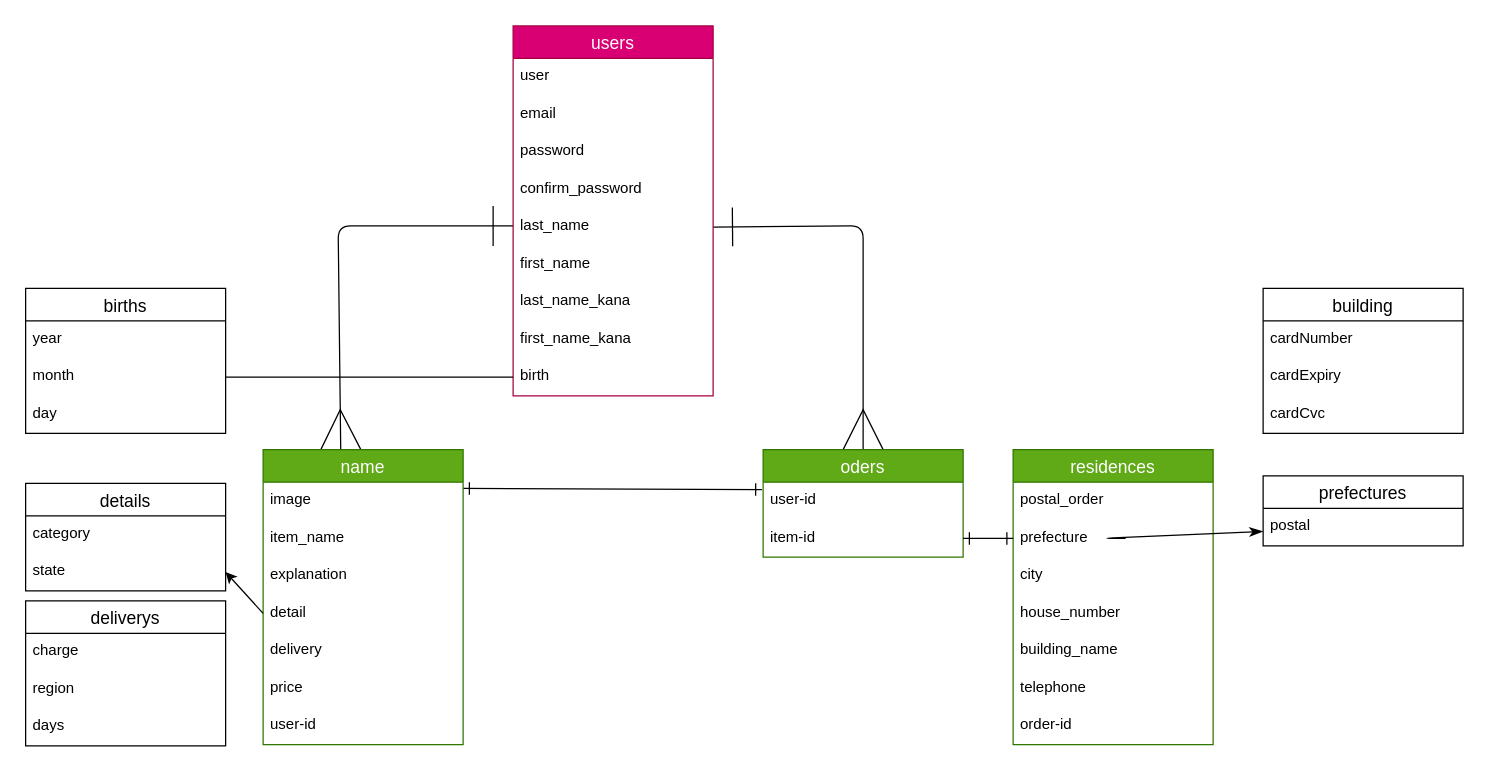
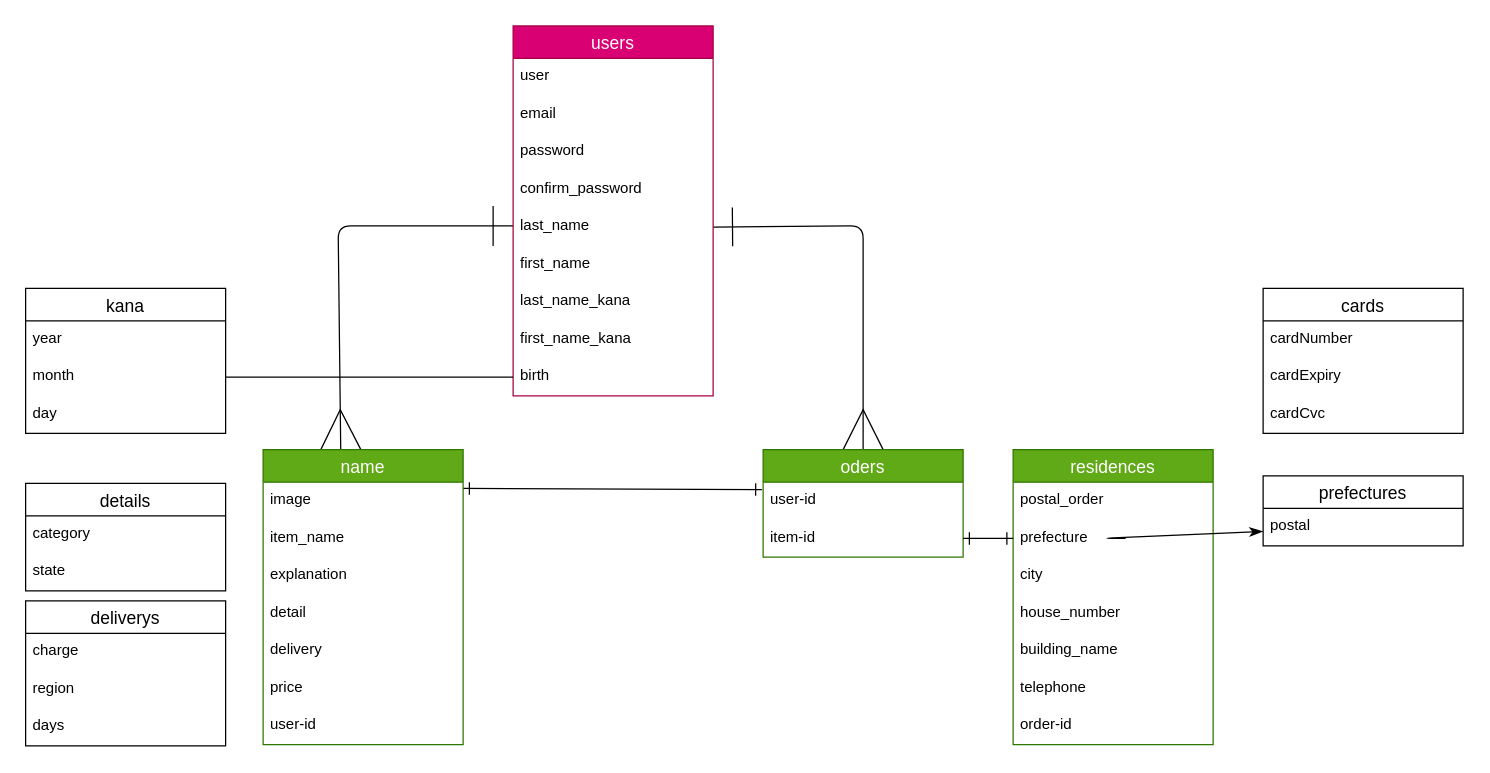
(125, 305) -> (125, 305)
(1363, 305) -> (1363, 305)
(246, 594) -> none
